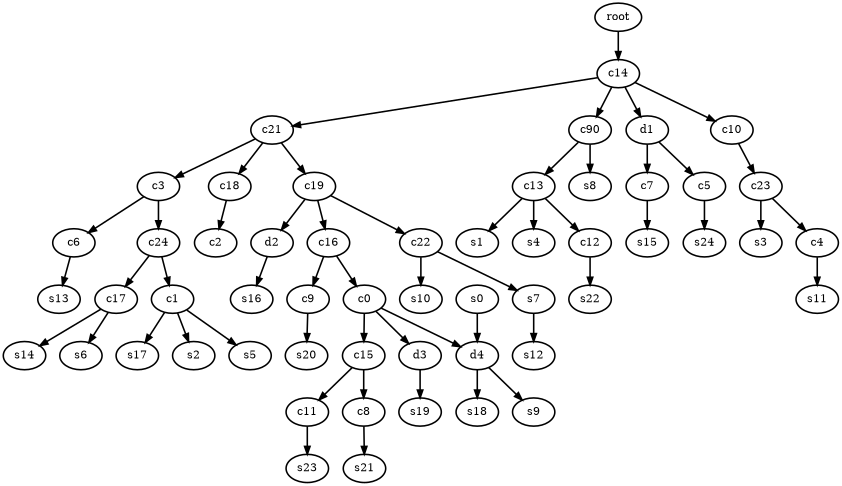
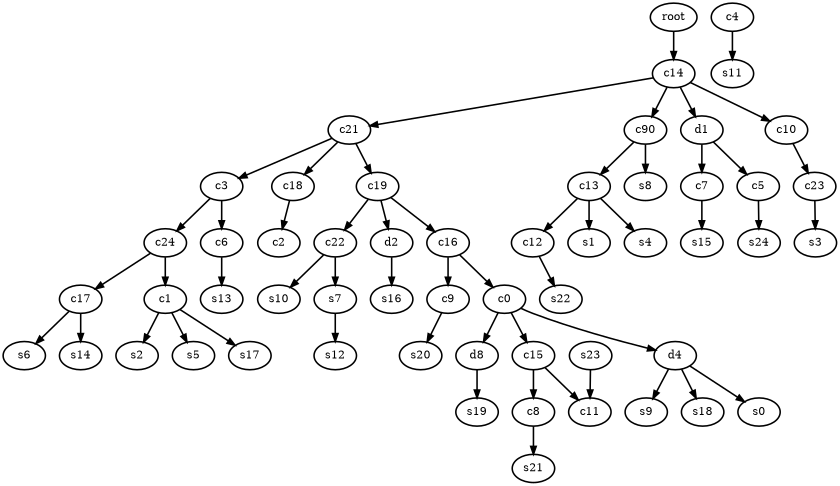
(786, 212) -> none
(477, 324) -> (714, 382)
(420, 356) -> (477, 356)
(307, 436) -> (590, 380)
